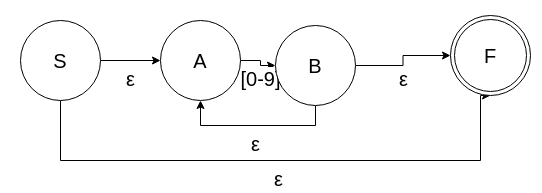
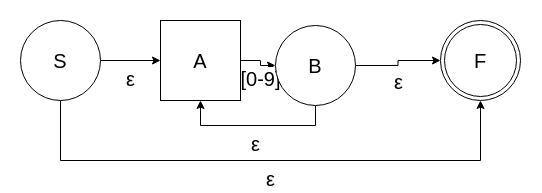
(491, 56) -> (481, 61)
(201, 61) -> (201, 61)
